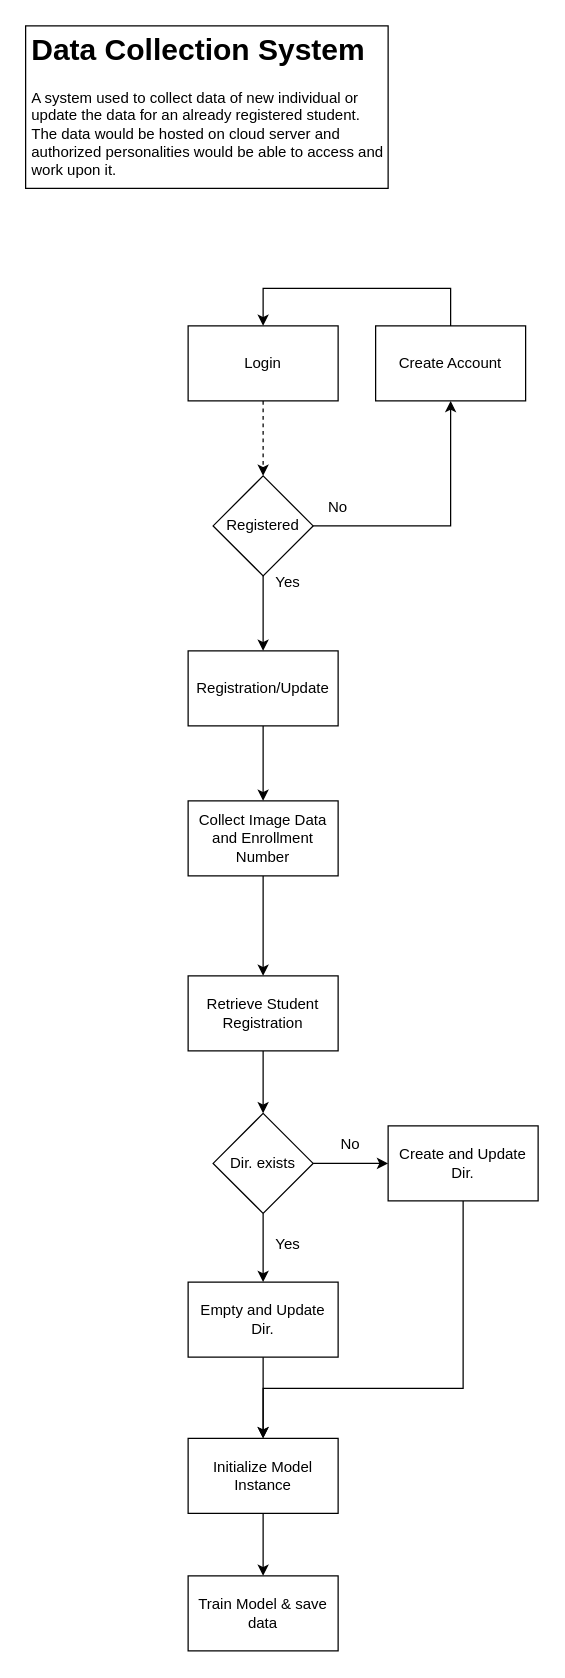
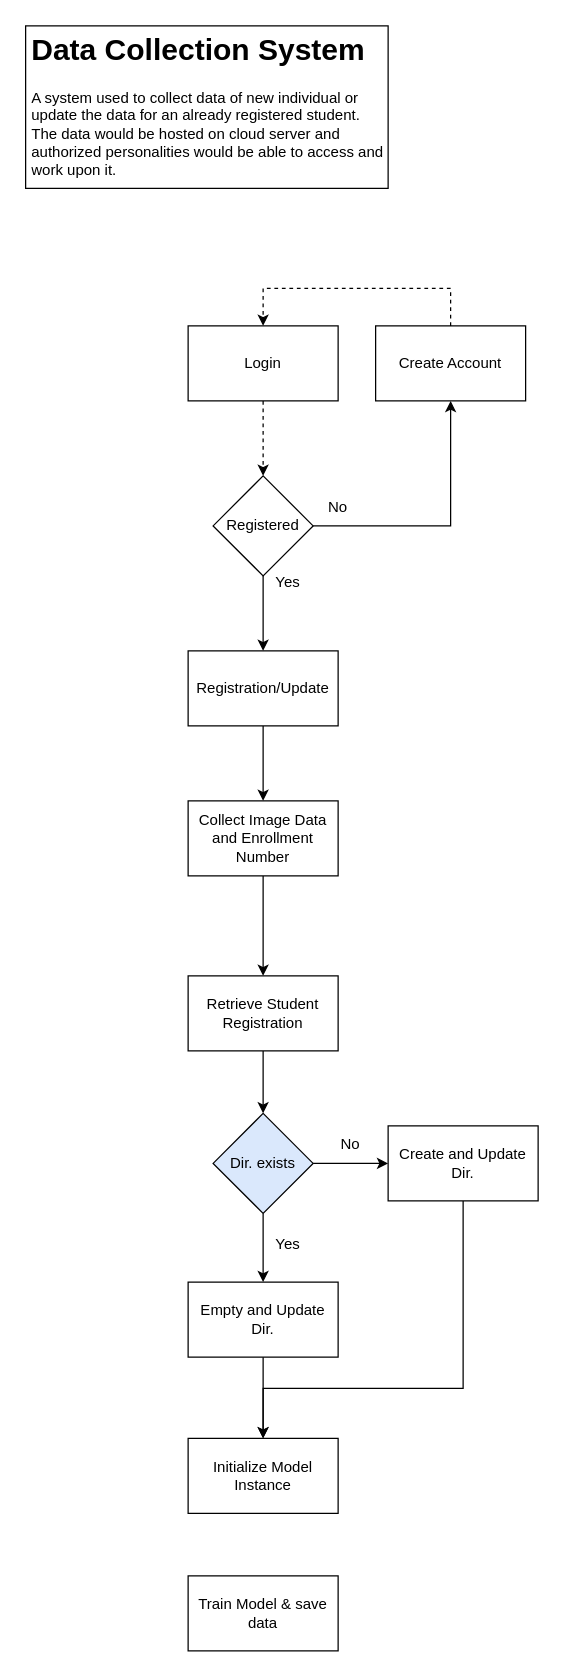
(359, 288) -> (359, 288)
(263, 1163) -> (263, 1163)
(263, 1540) -> none
